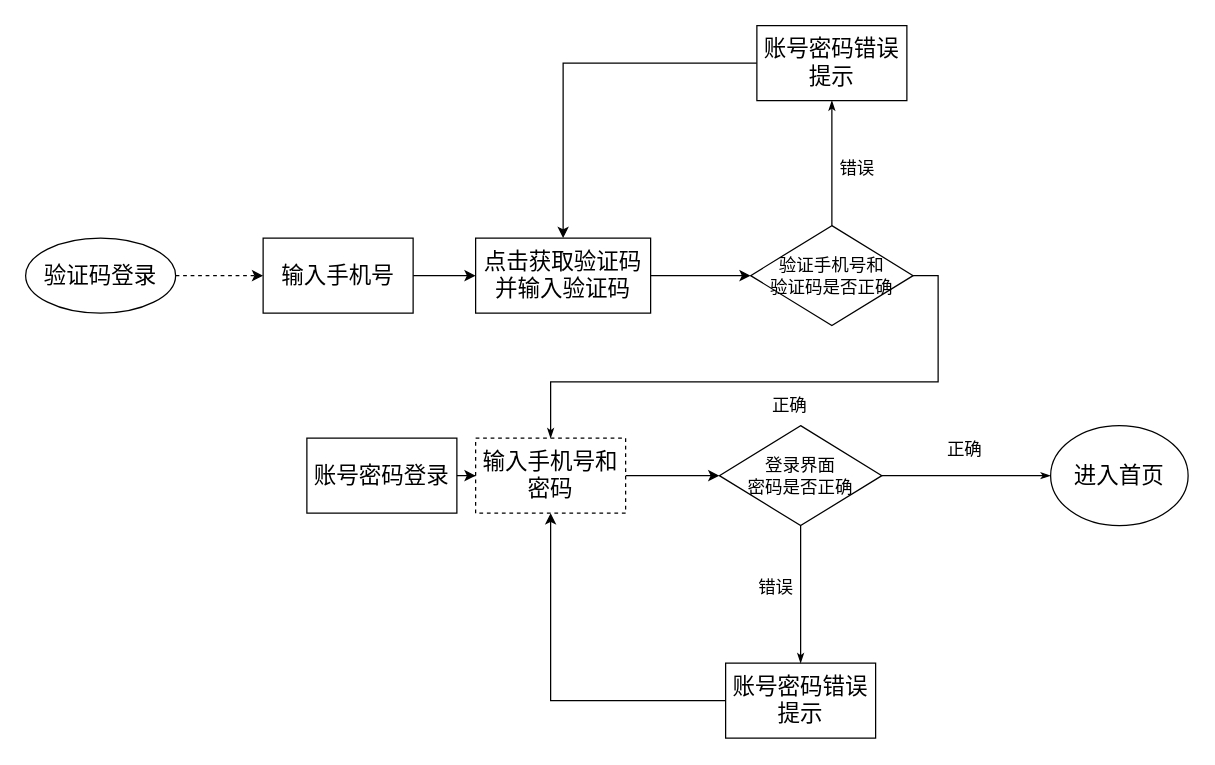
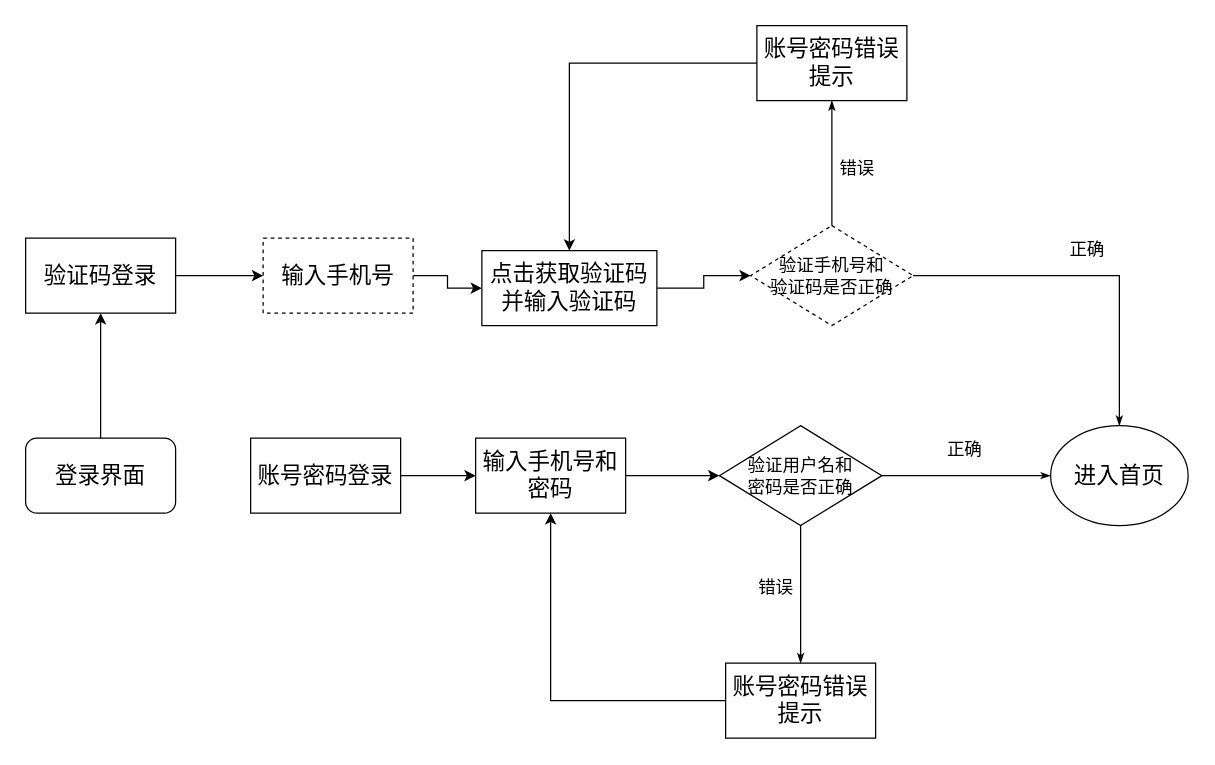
(101, 276) -> (101, 276)
(214, 276) -> (214, 276)
(338, 276) -> (338, 276)
(563, 276) -> (569, 288)
(832, 276) -> (832, 276)
none -> (101, 380)
(775, 382) -> (1098, 276)
none -> (101, 476)
(382, 476) -> (326, 476)
(551, 476) -> (551, 476)
(801, 476) -> (801, 476)
